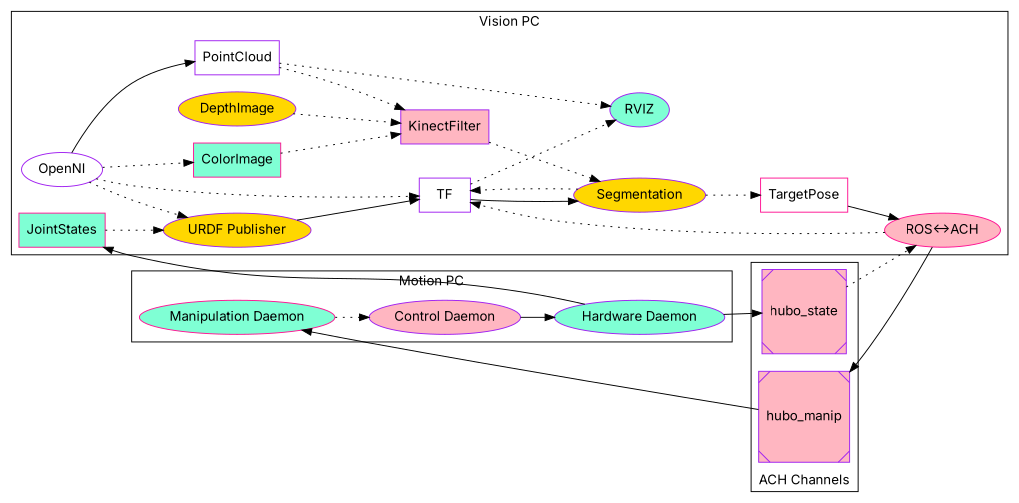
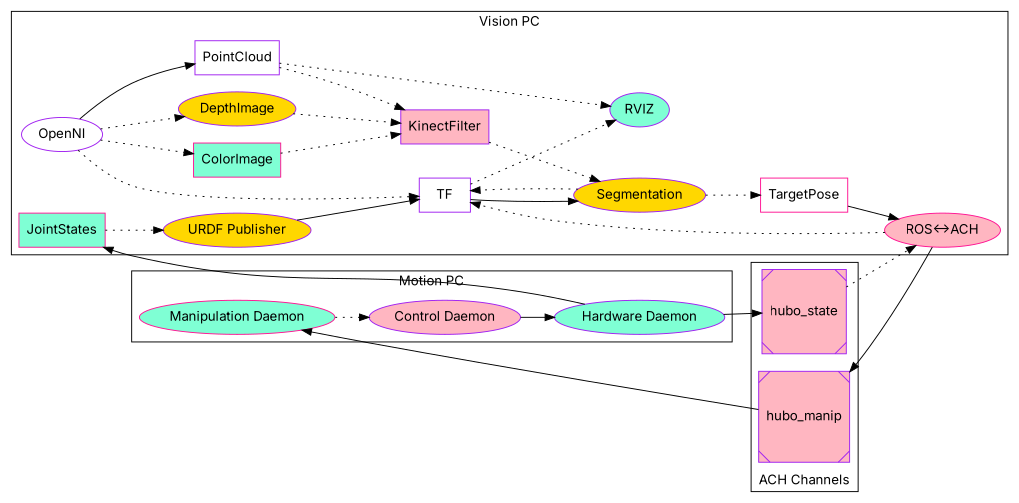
(133, 200) -> (138, 123)
